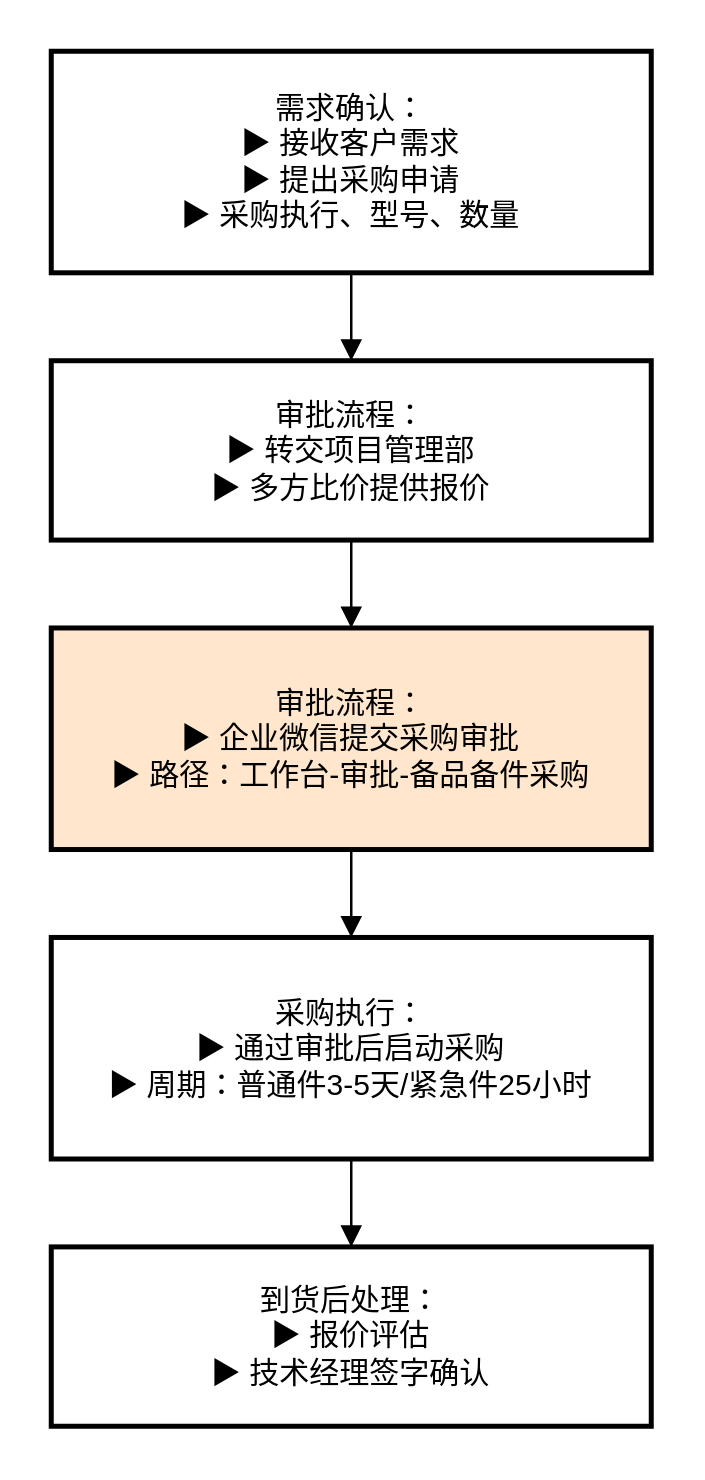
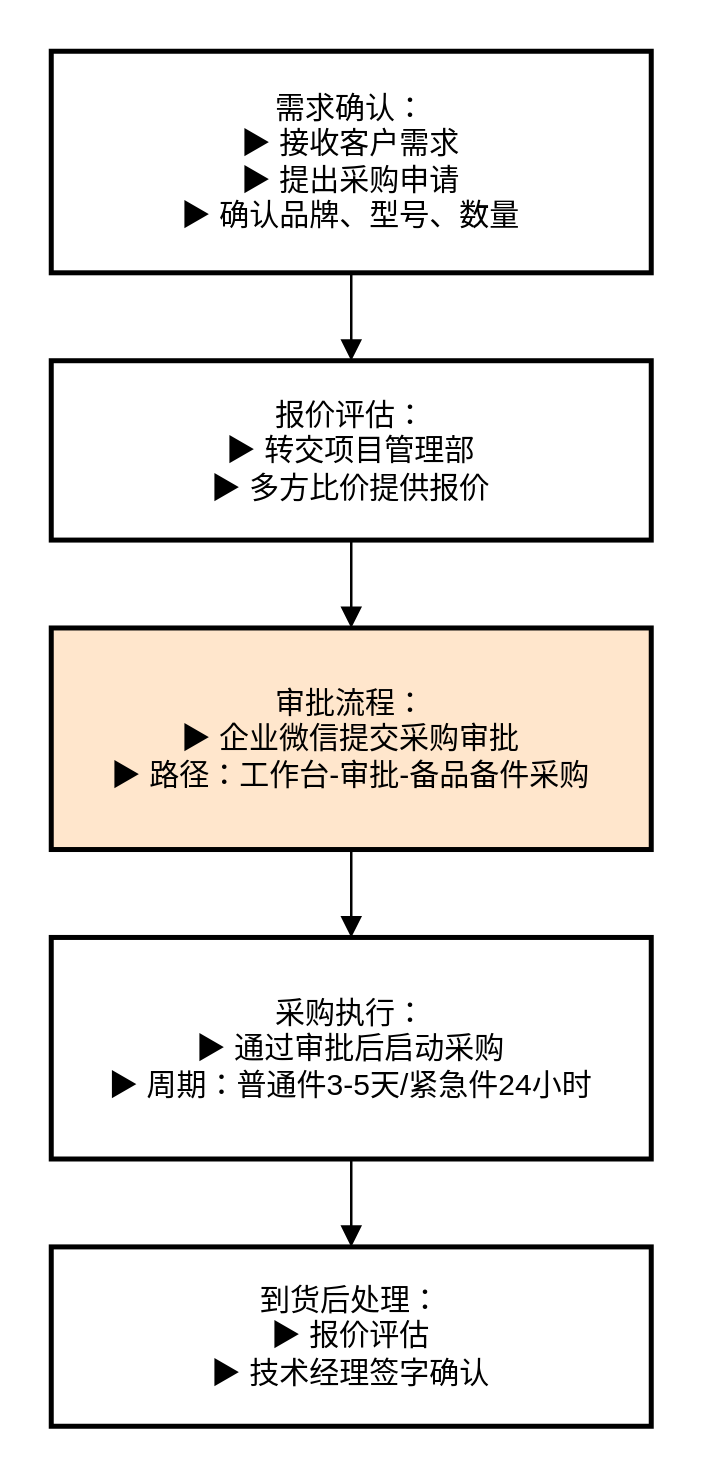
(351, 161) -> (351, 161)
(351, 451) -> (351, 451)
(351, 1049) -> (351, 1049)
